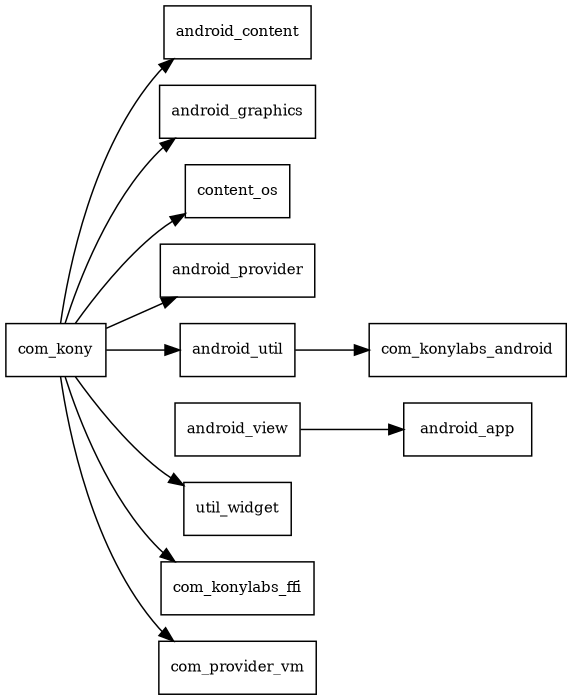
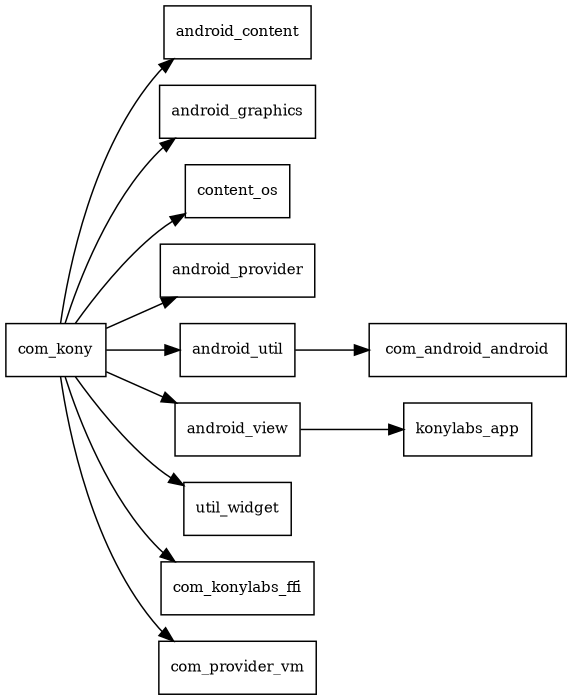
(468, 350) -> (468, 350)
none -> (135, 384)
(468, 429) -> (468, 429)
